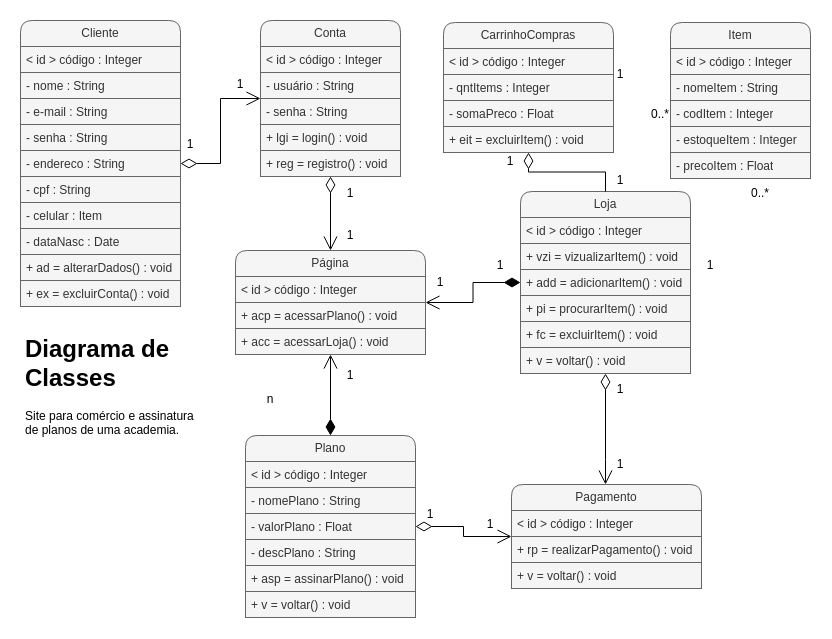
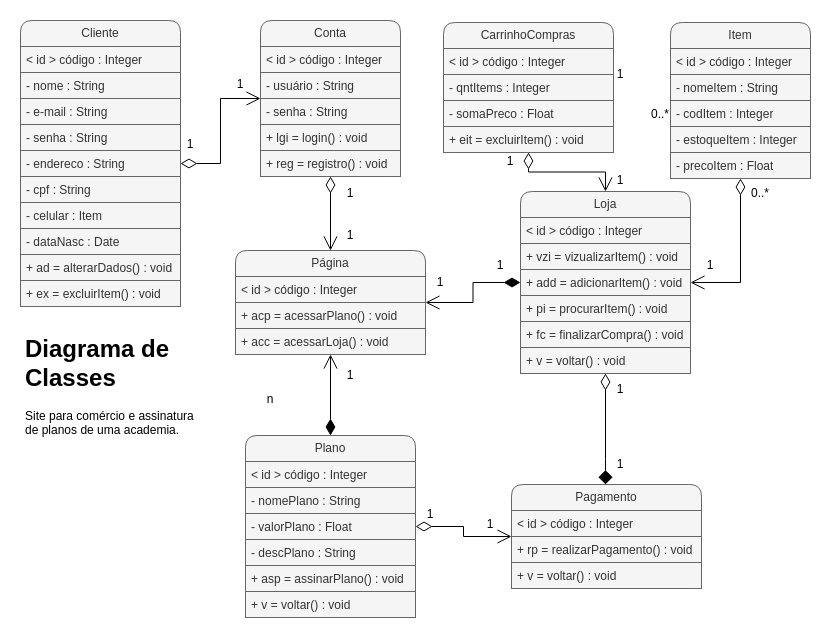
(606, 185) -> (606, 185)
none -> (741, 261)
(102, 302) -> (102, 302)
(603, 336) -> (607, 343)
(606, 475) -> (606, 470)
